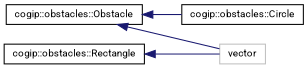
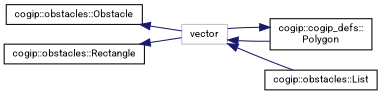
(243, 15) -> none
none -> (321, 34)
none -> (321, 80)
